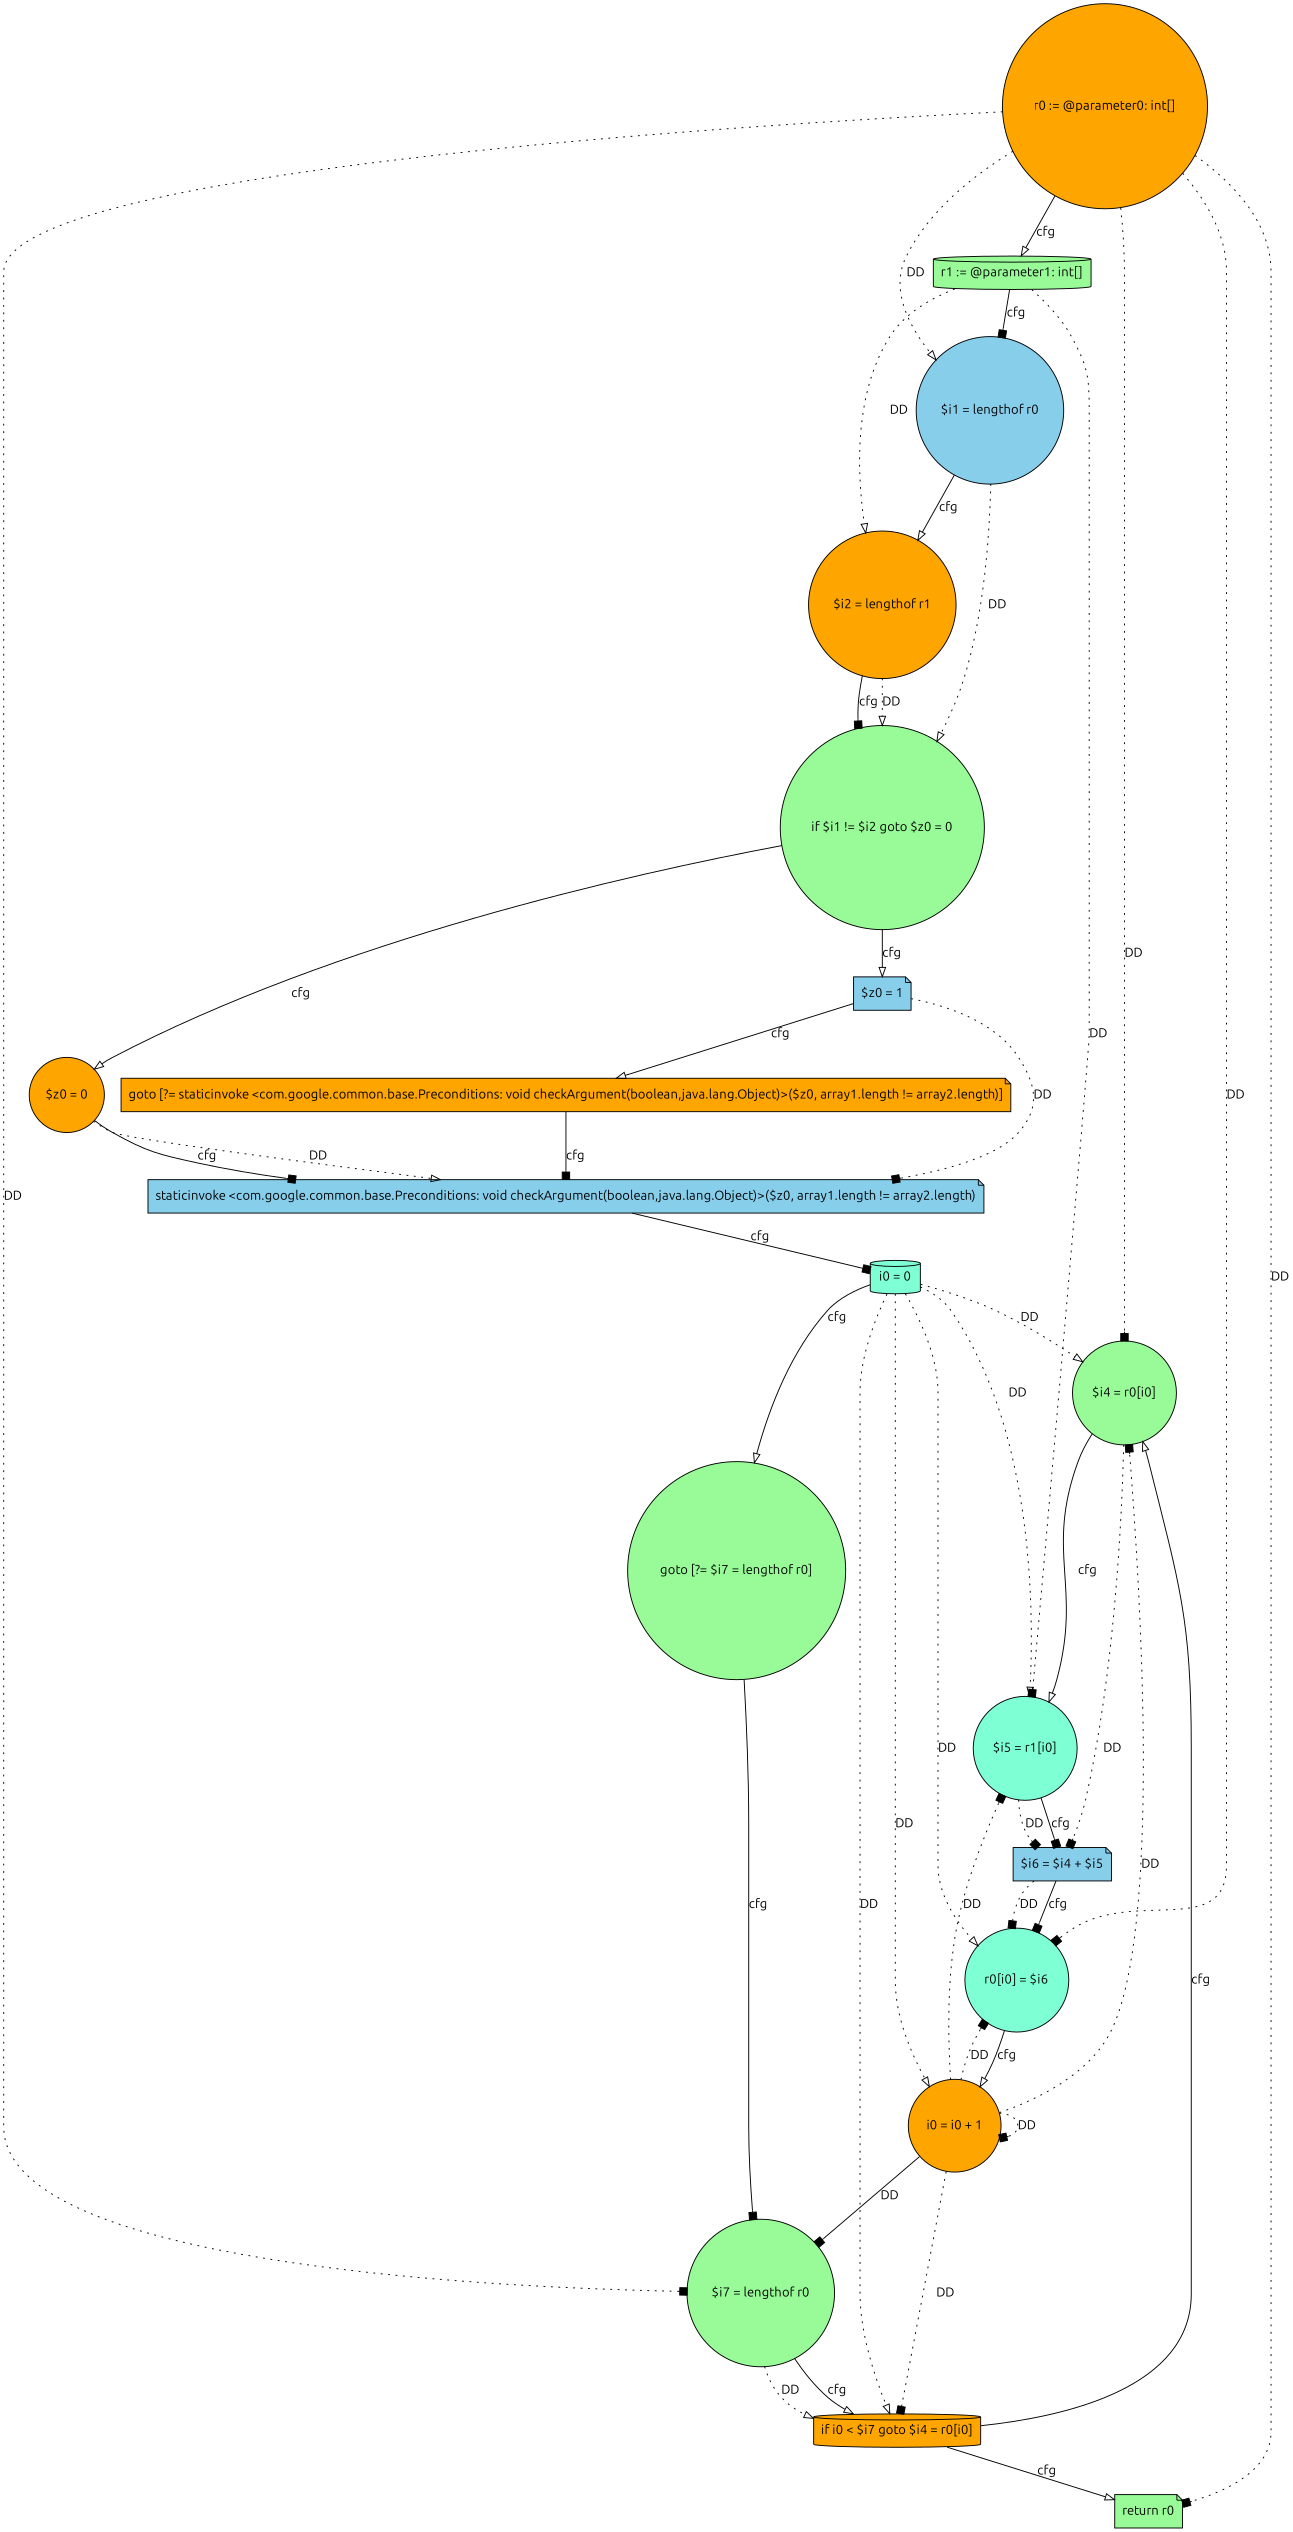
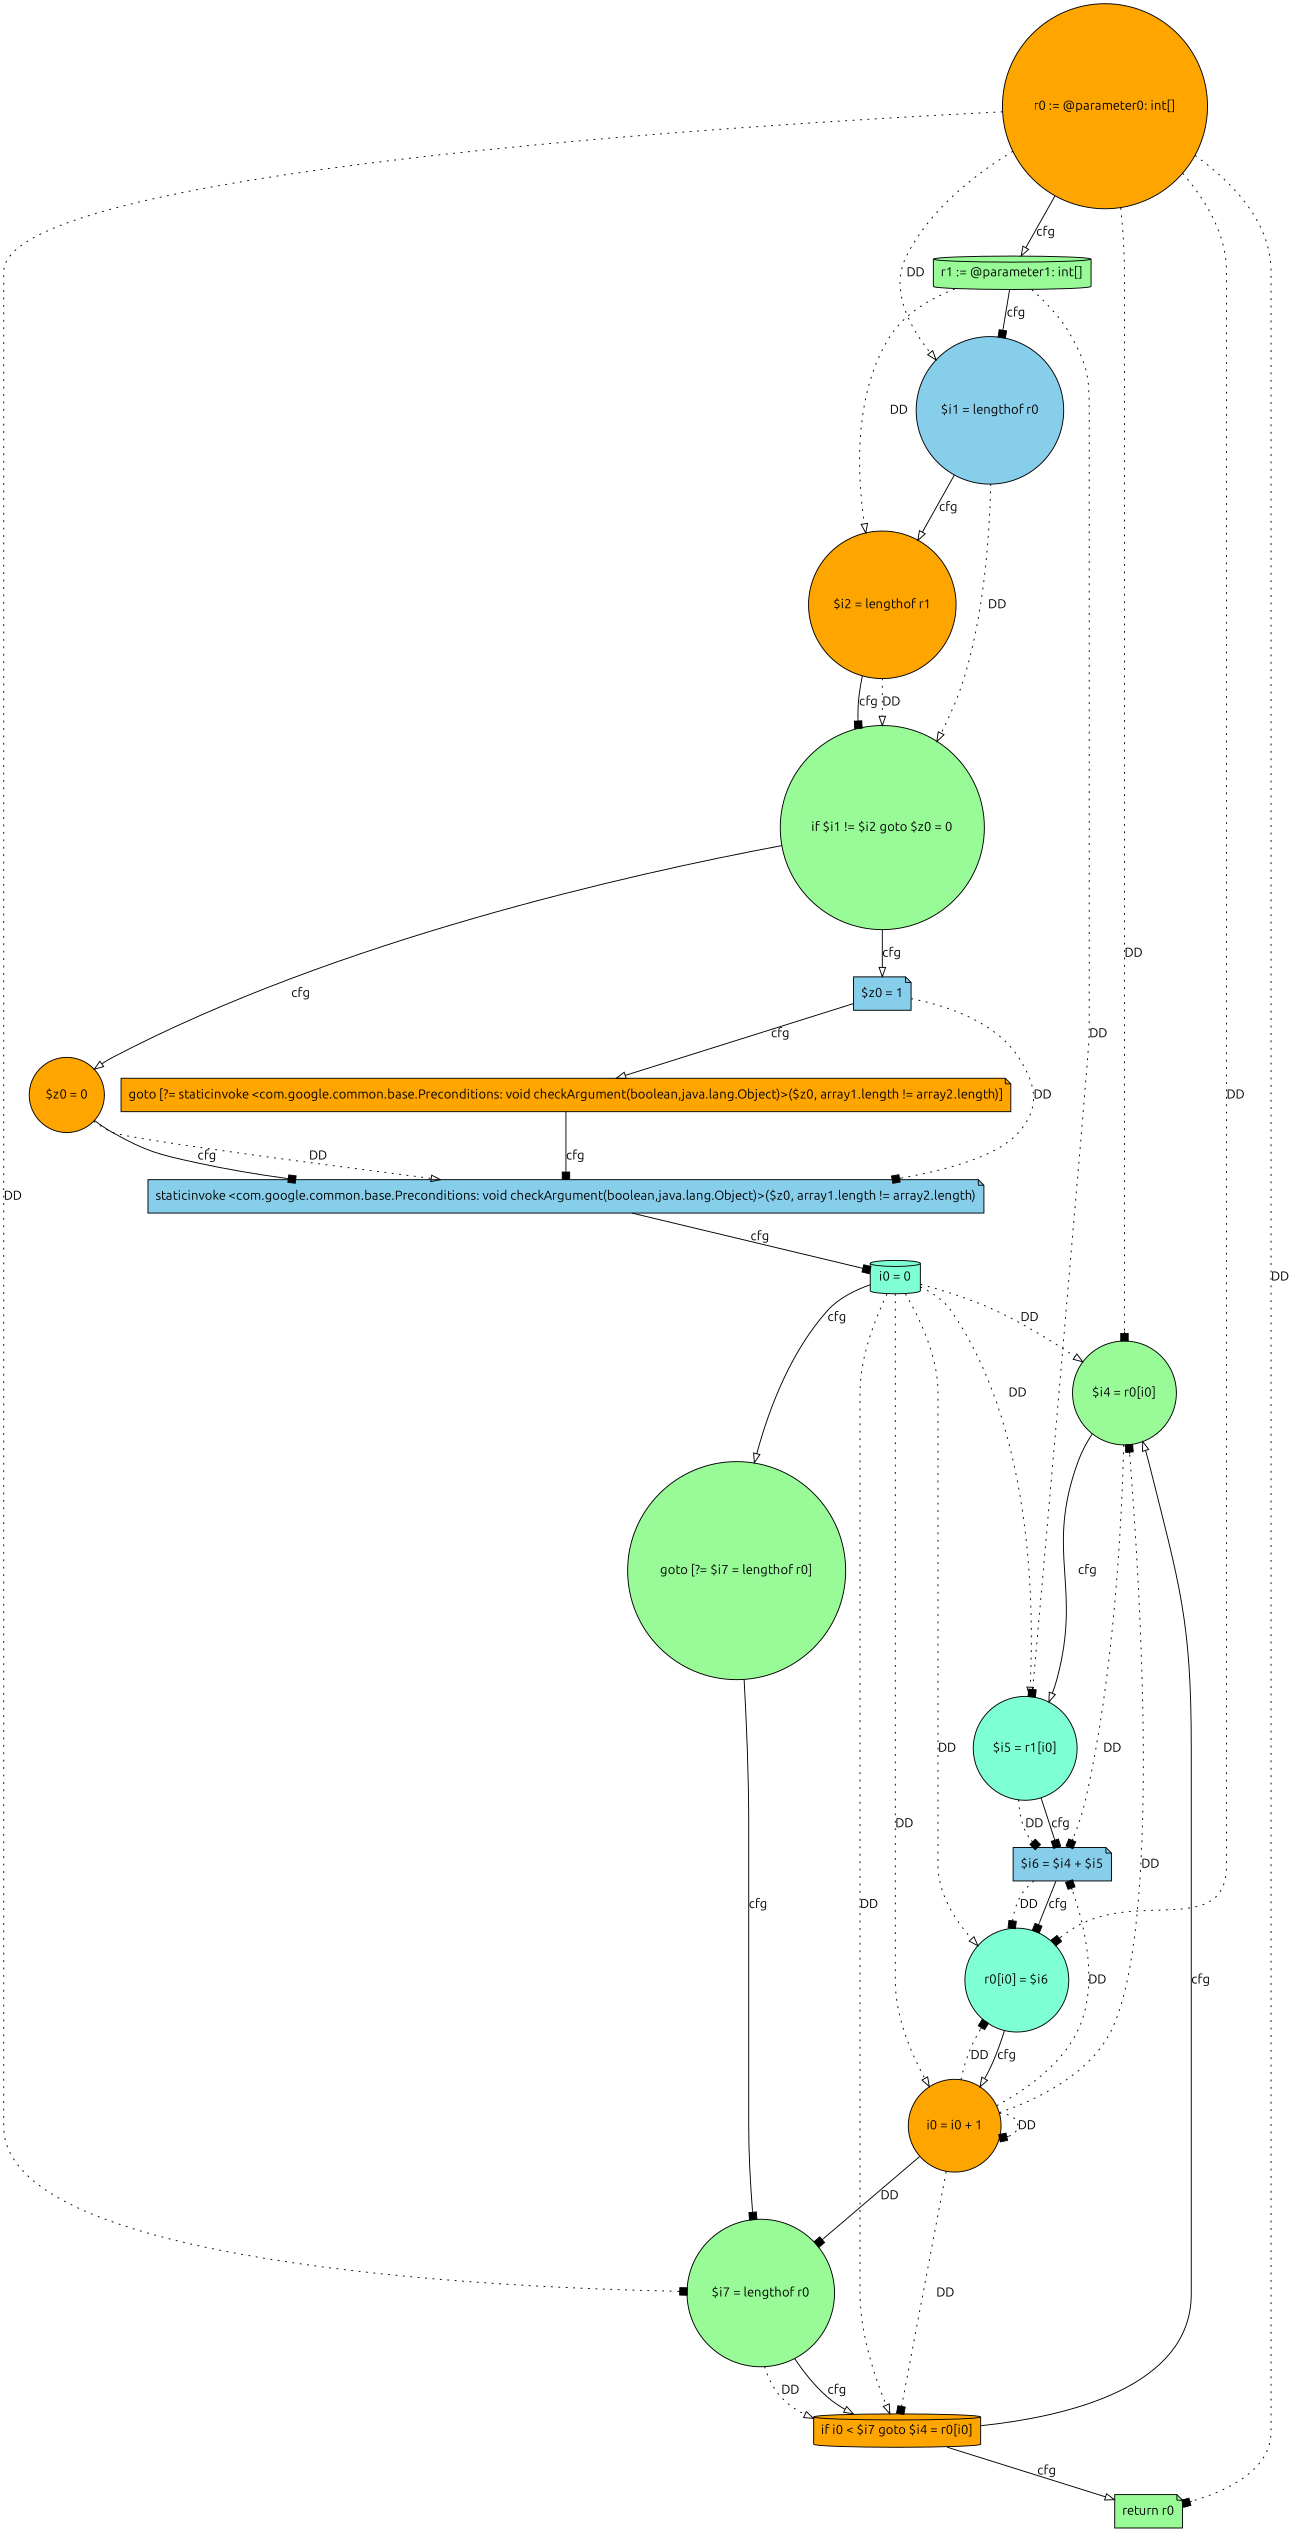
(955, 1938) -> (1083, 2016)
